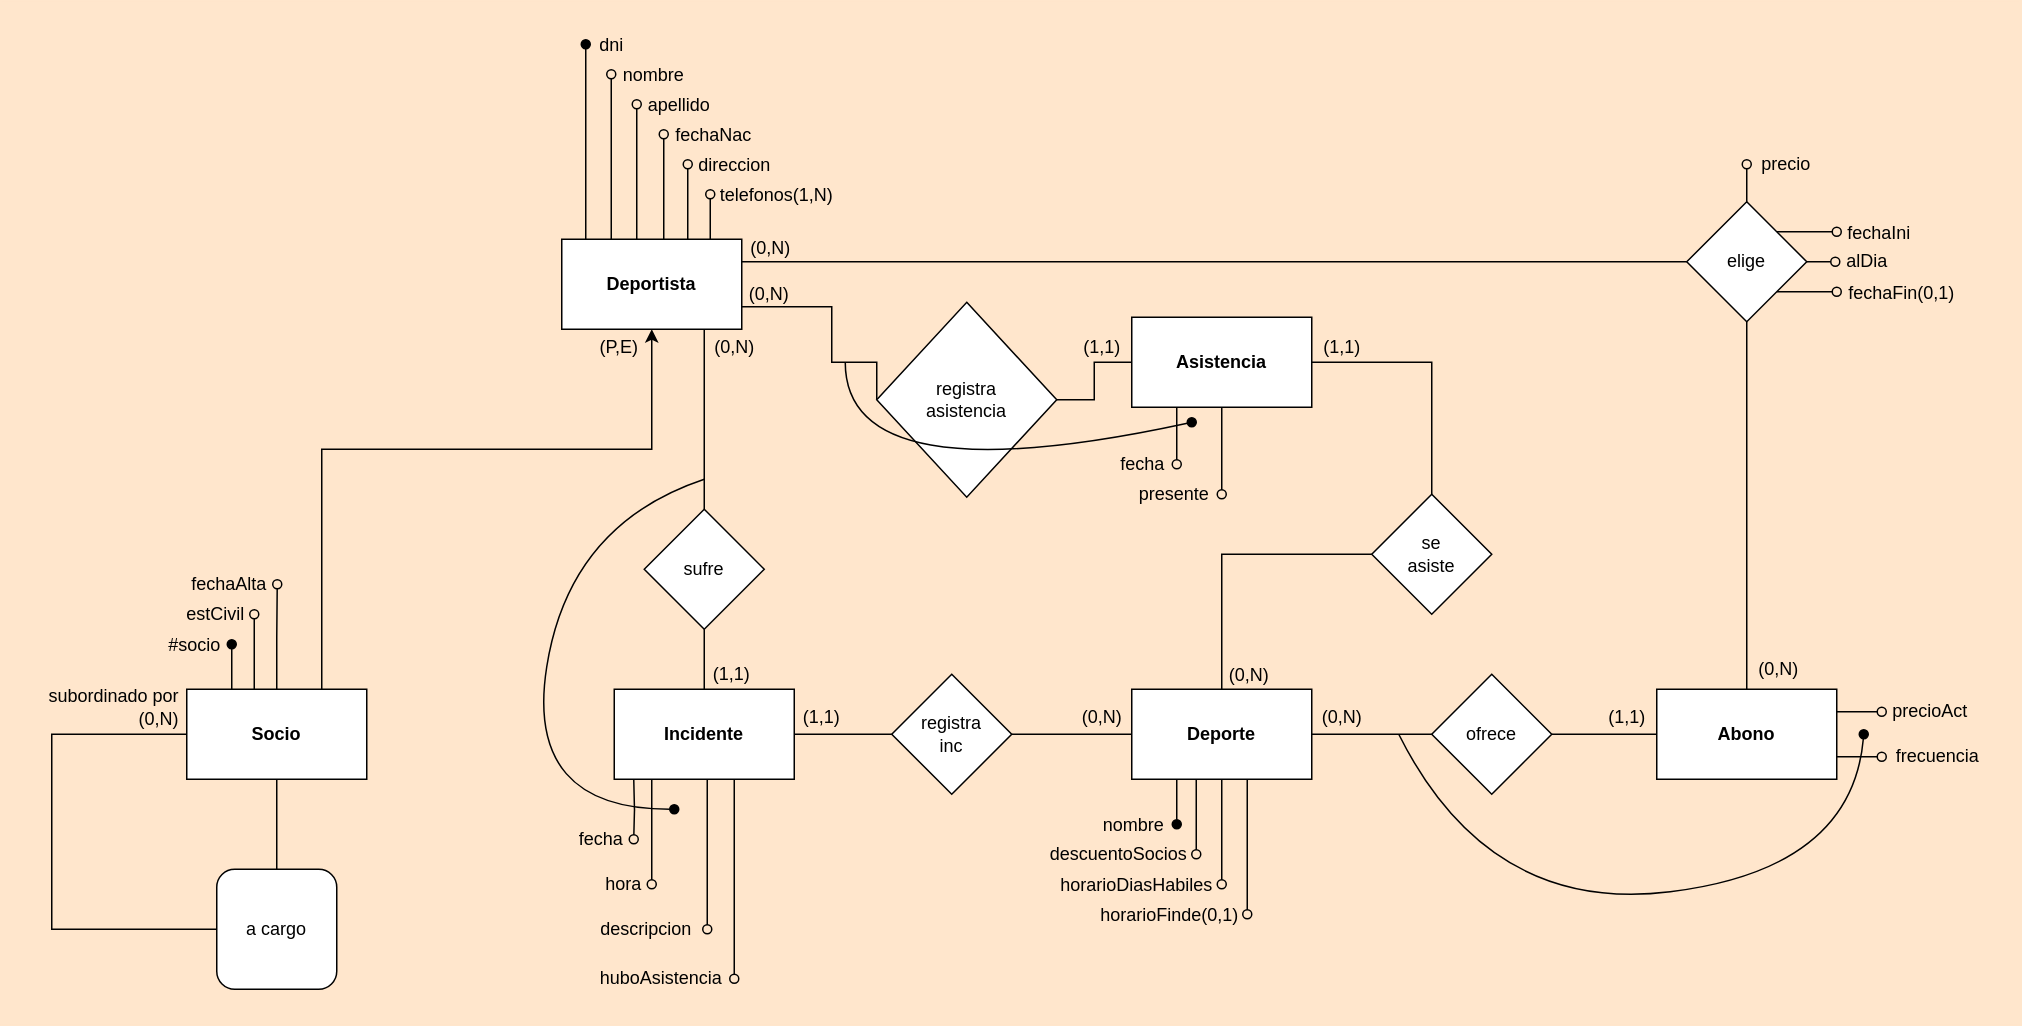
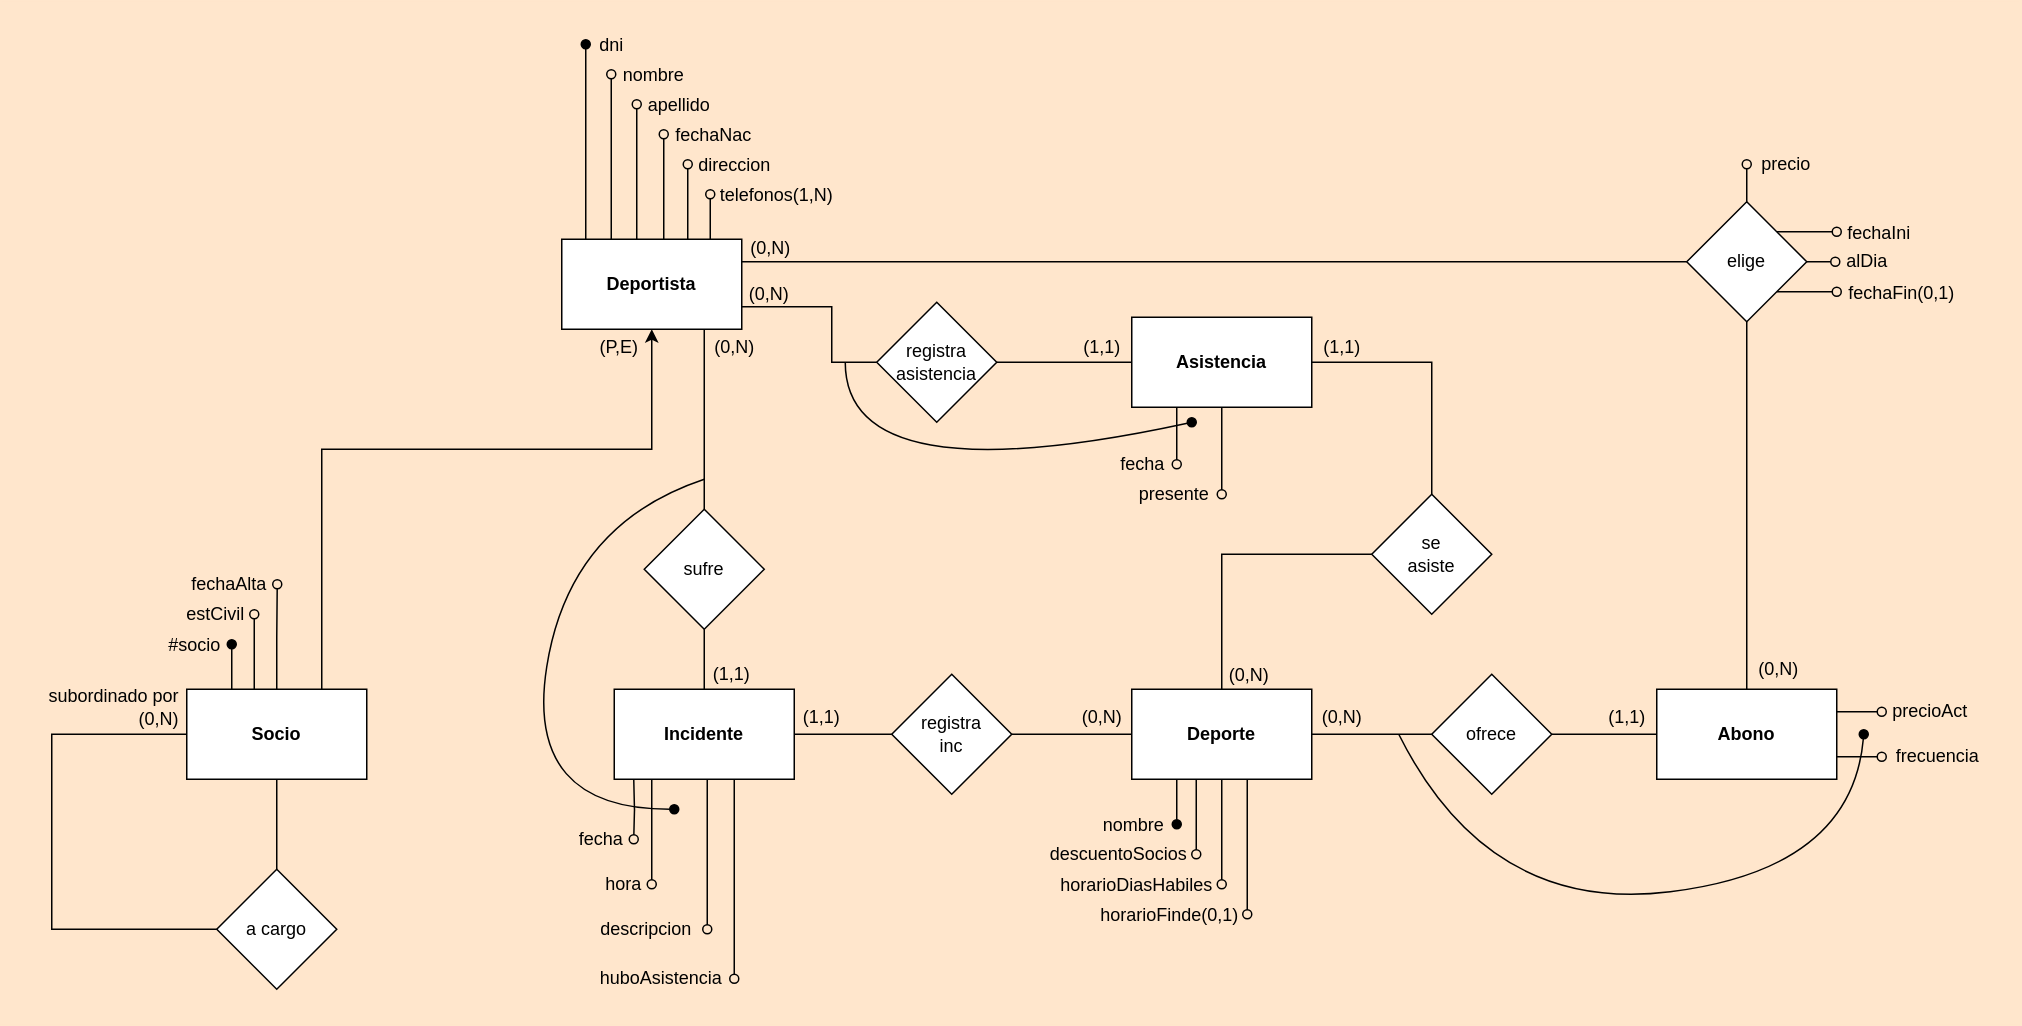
(967, 400) -> (937, 362)
(277, 929) -> (277, 929)
